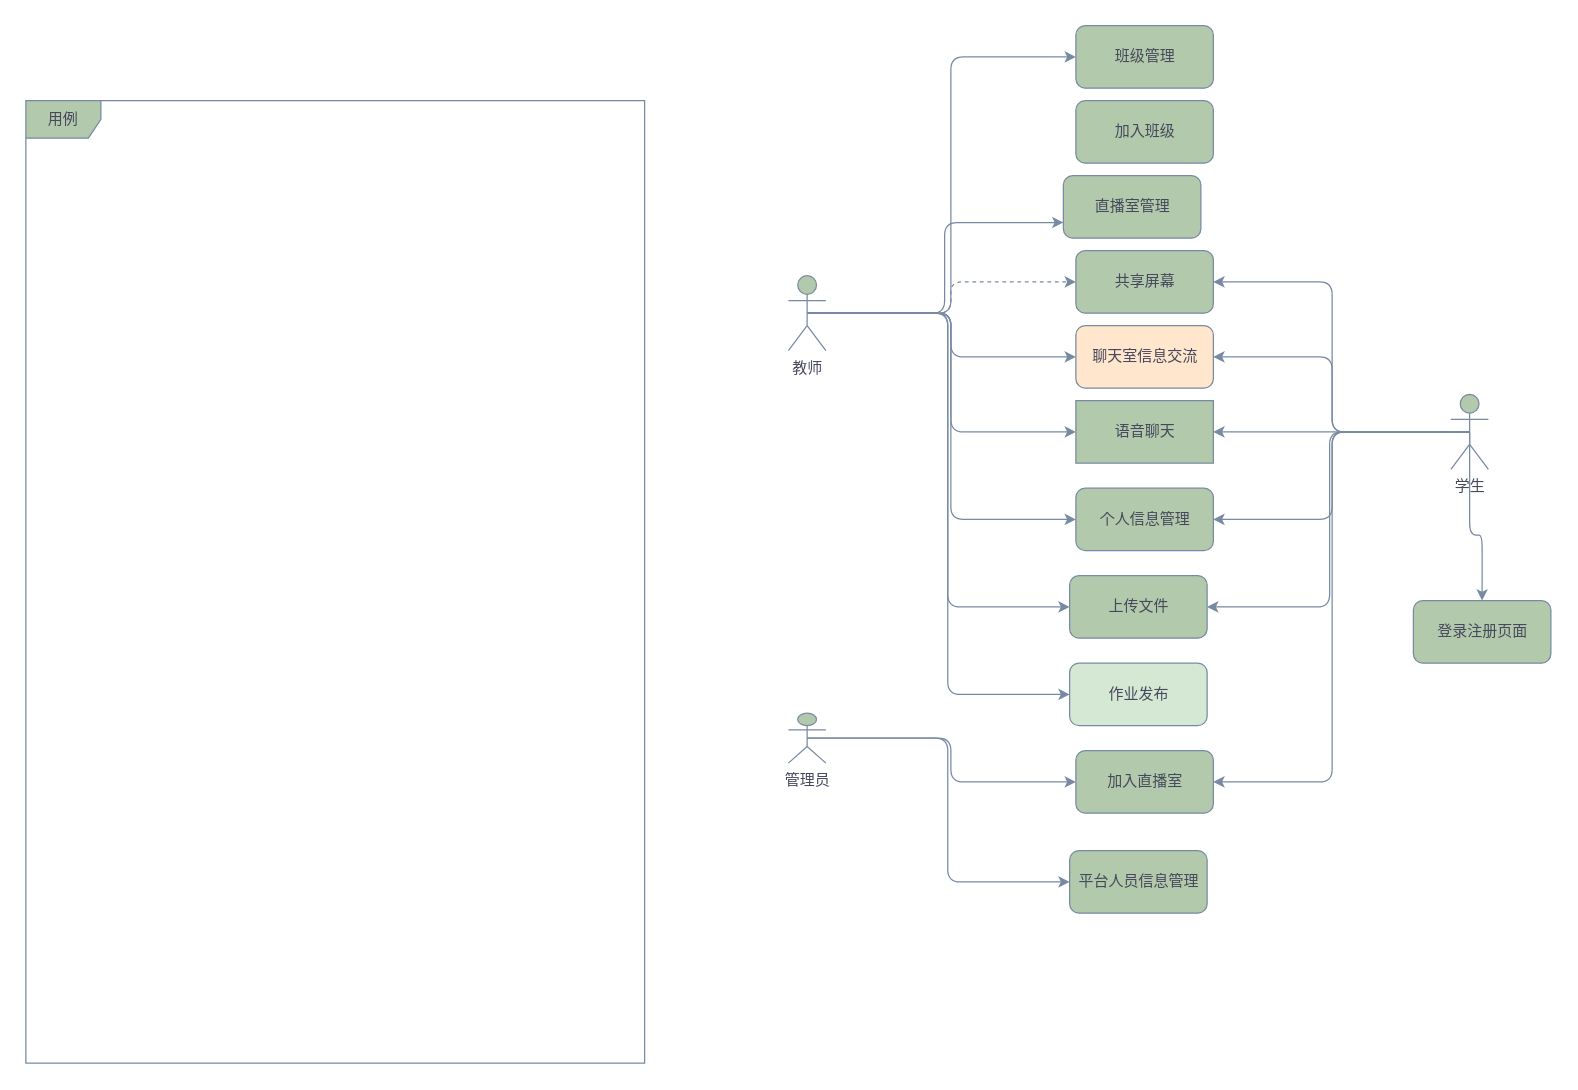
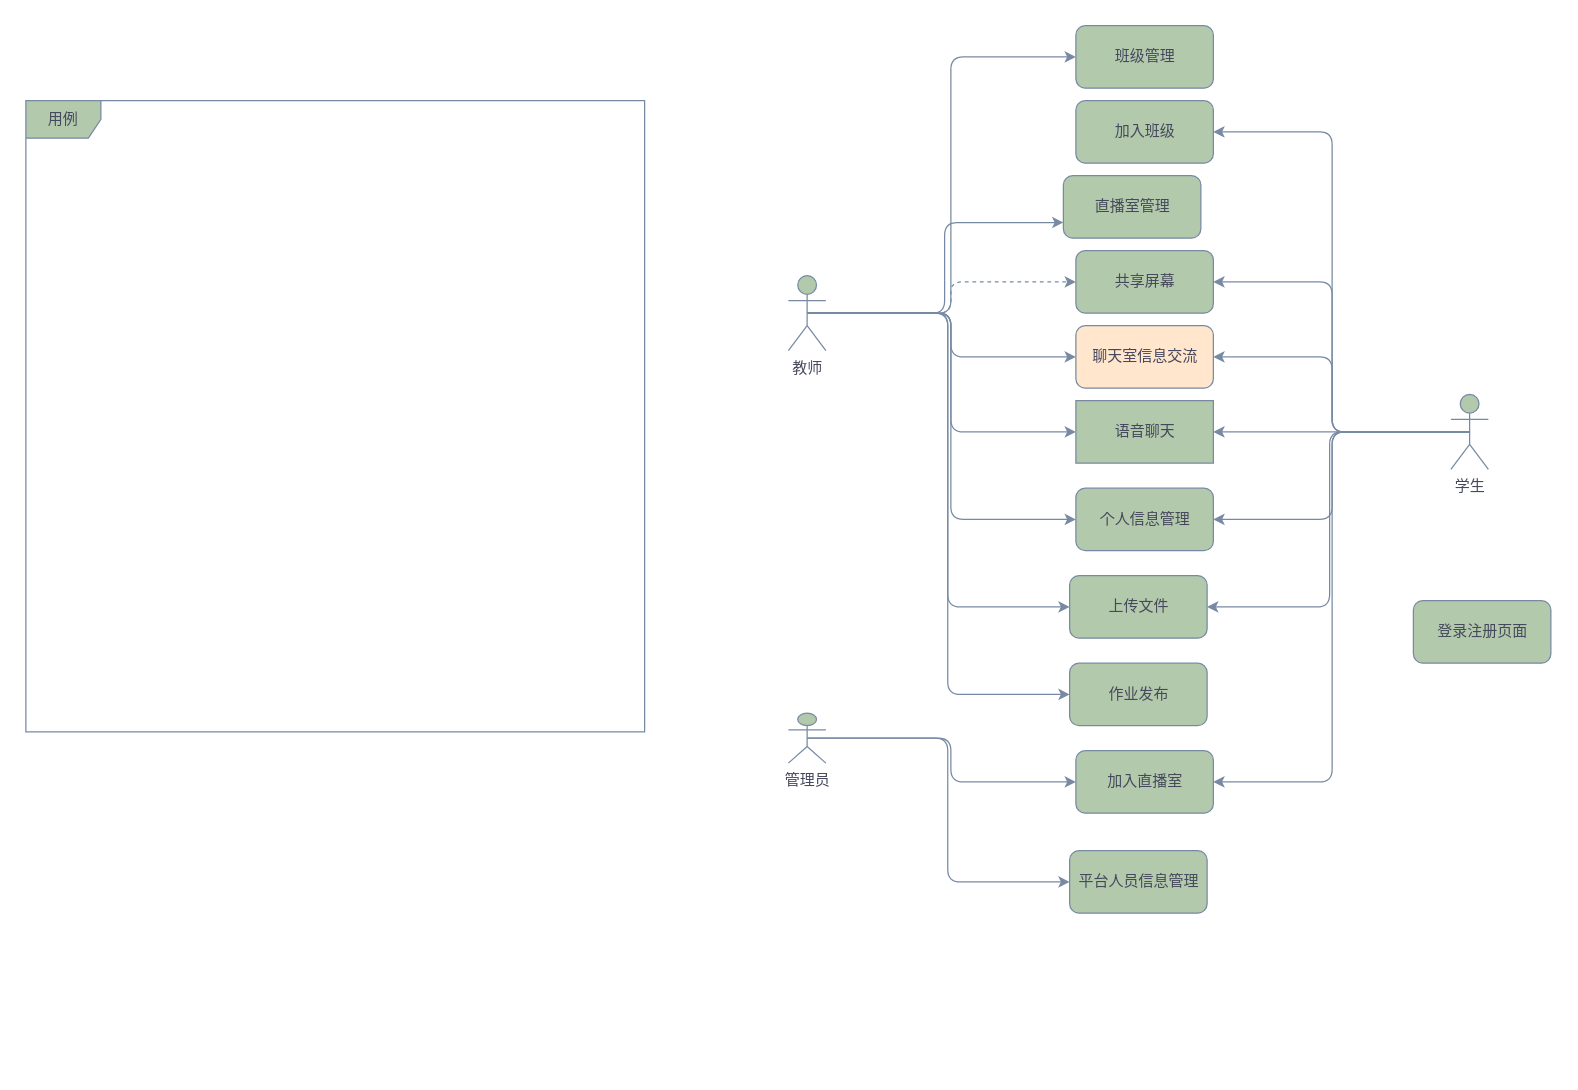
(1469, 521) -> (1332, 160)
(335, 582) -> (335, 416)
(1138, 694) -> (1138, 694)
